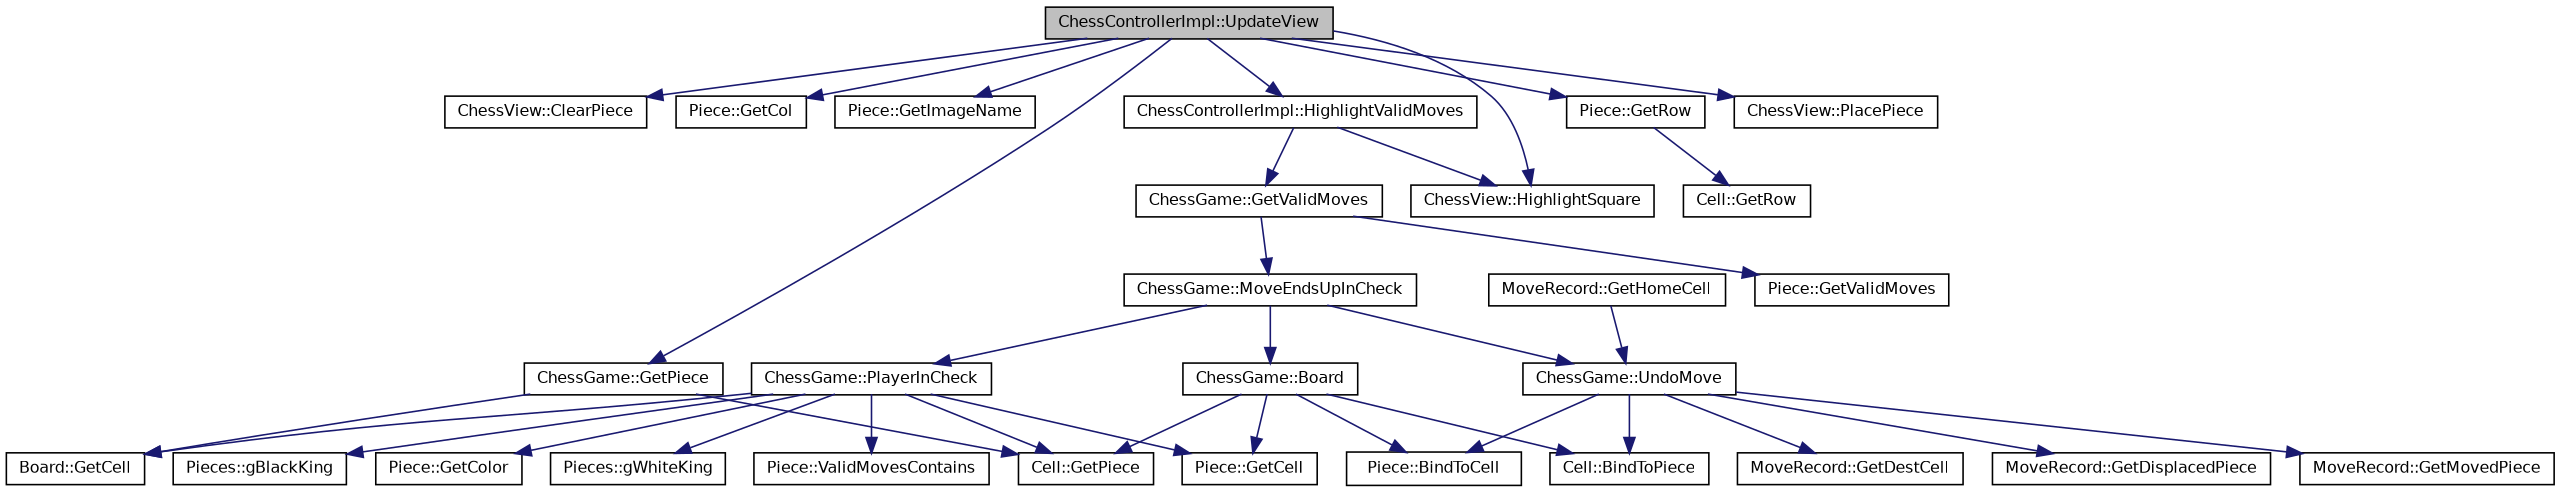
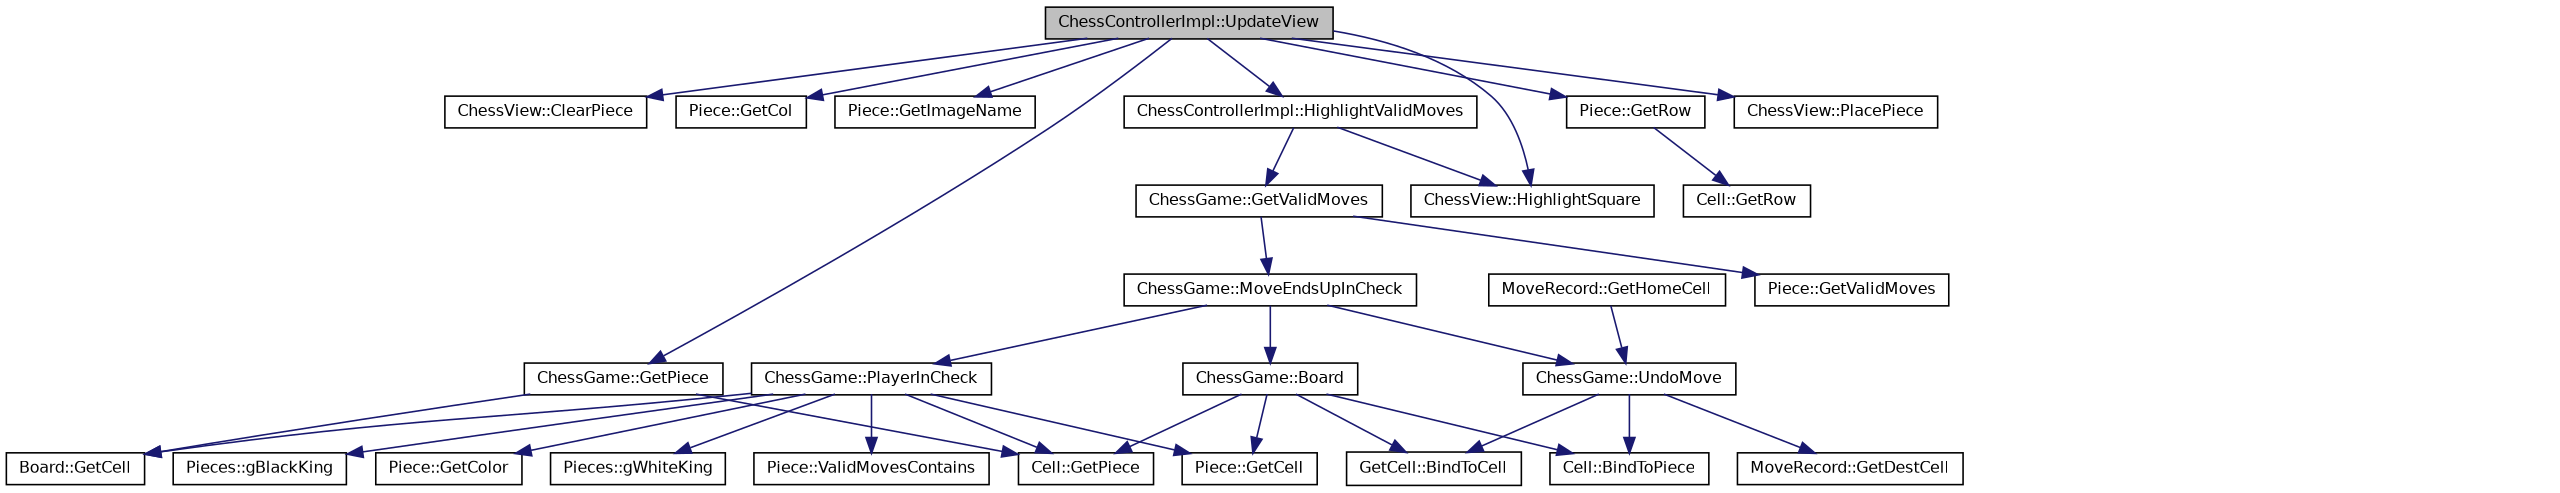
(1434, 469) -> (1434, 469)
(2131, 469) -> none
(2427, 469) -> none
